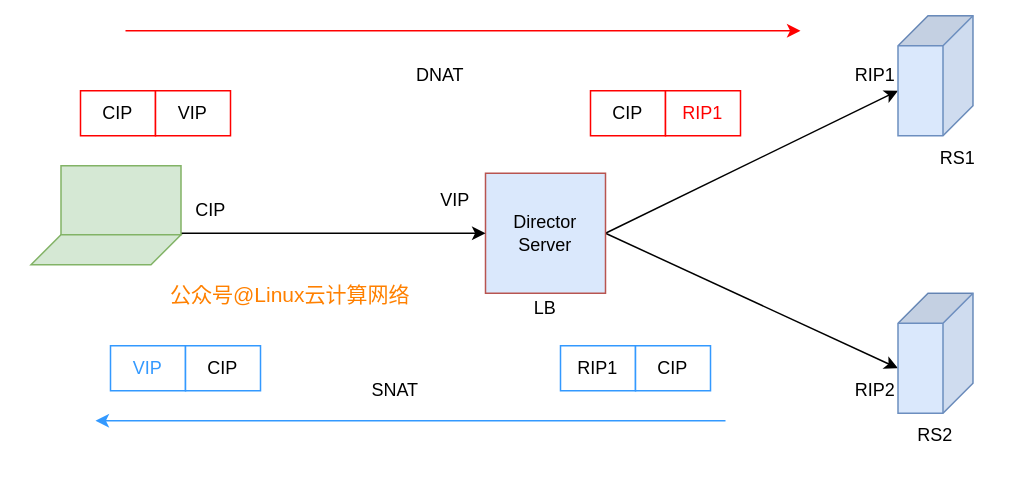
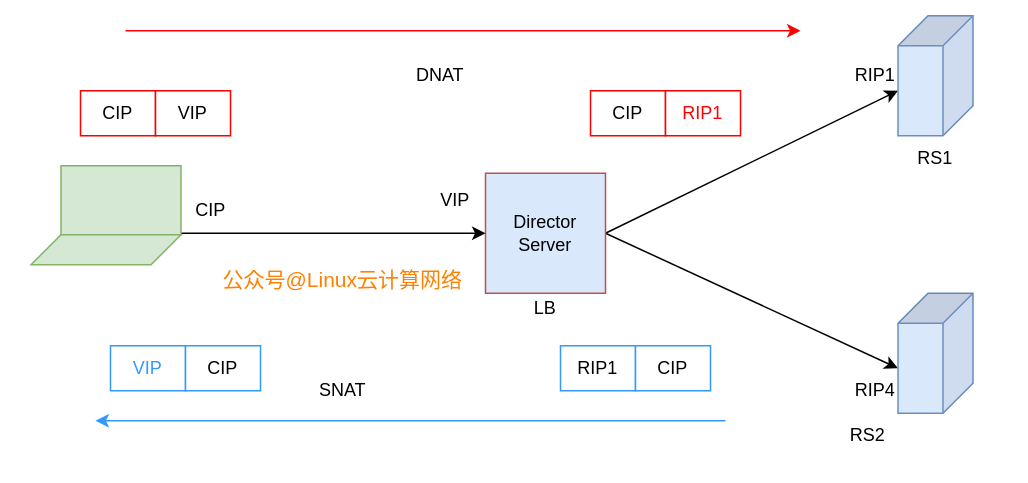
(958, 158) -> (935, 158)
(290, 295) -> (343, 280)
(395, 391) -> (343, 391)
(875, 391) -> (875, 391)
(935, 436) -> (868, 436)
